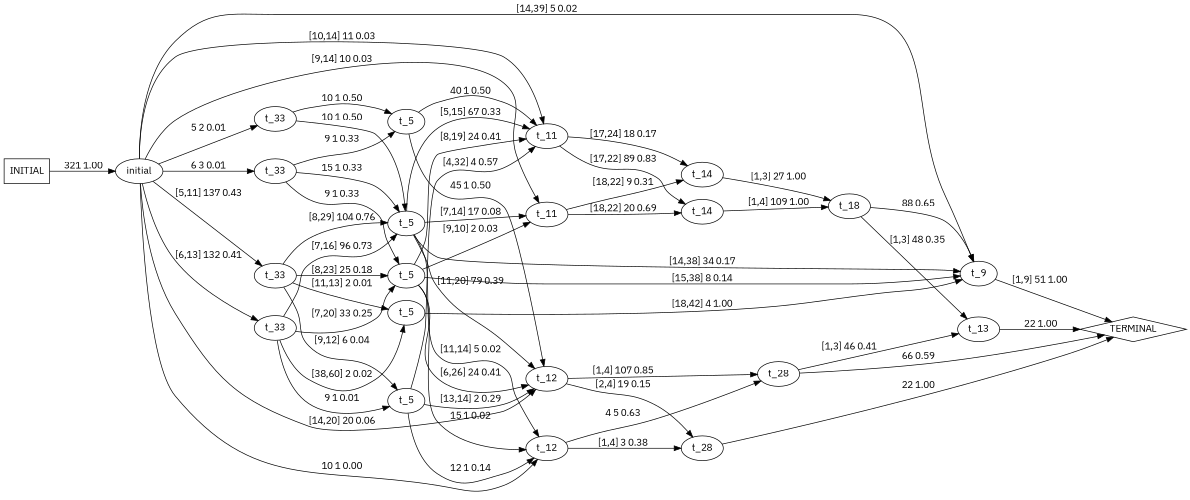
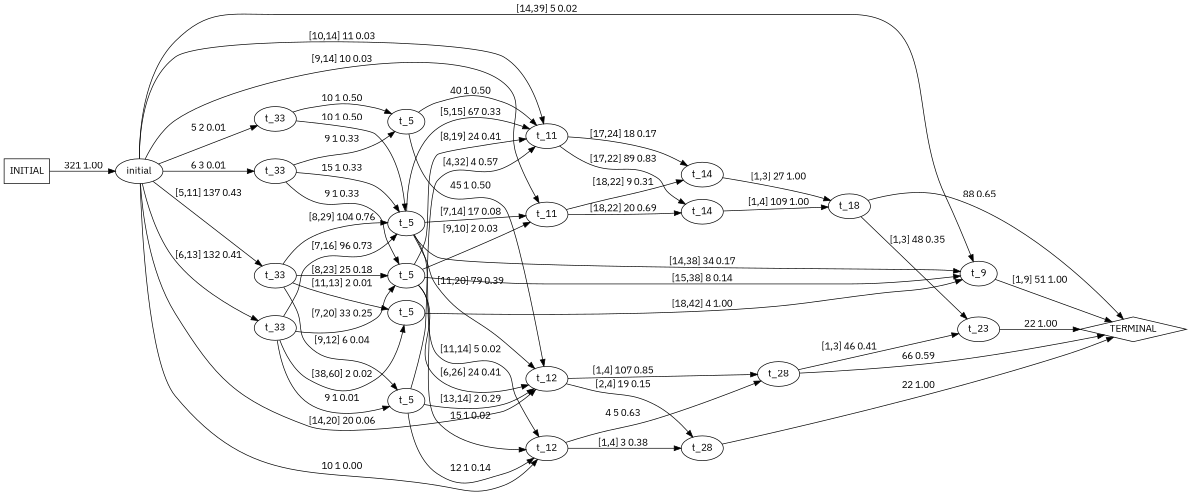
(930, 216) -> (1006, 223)
(979, 329) -> (979, 329)
